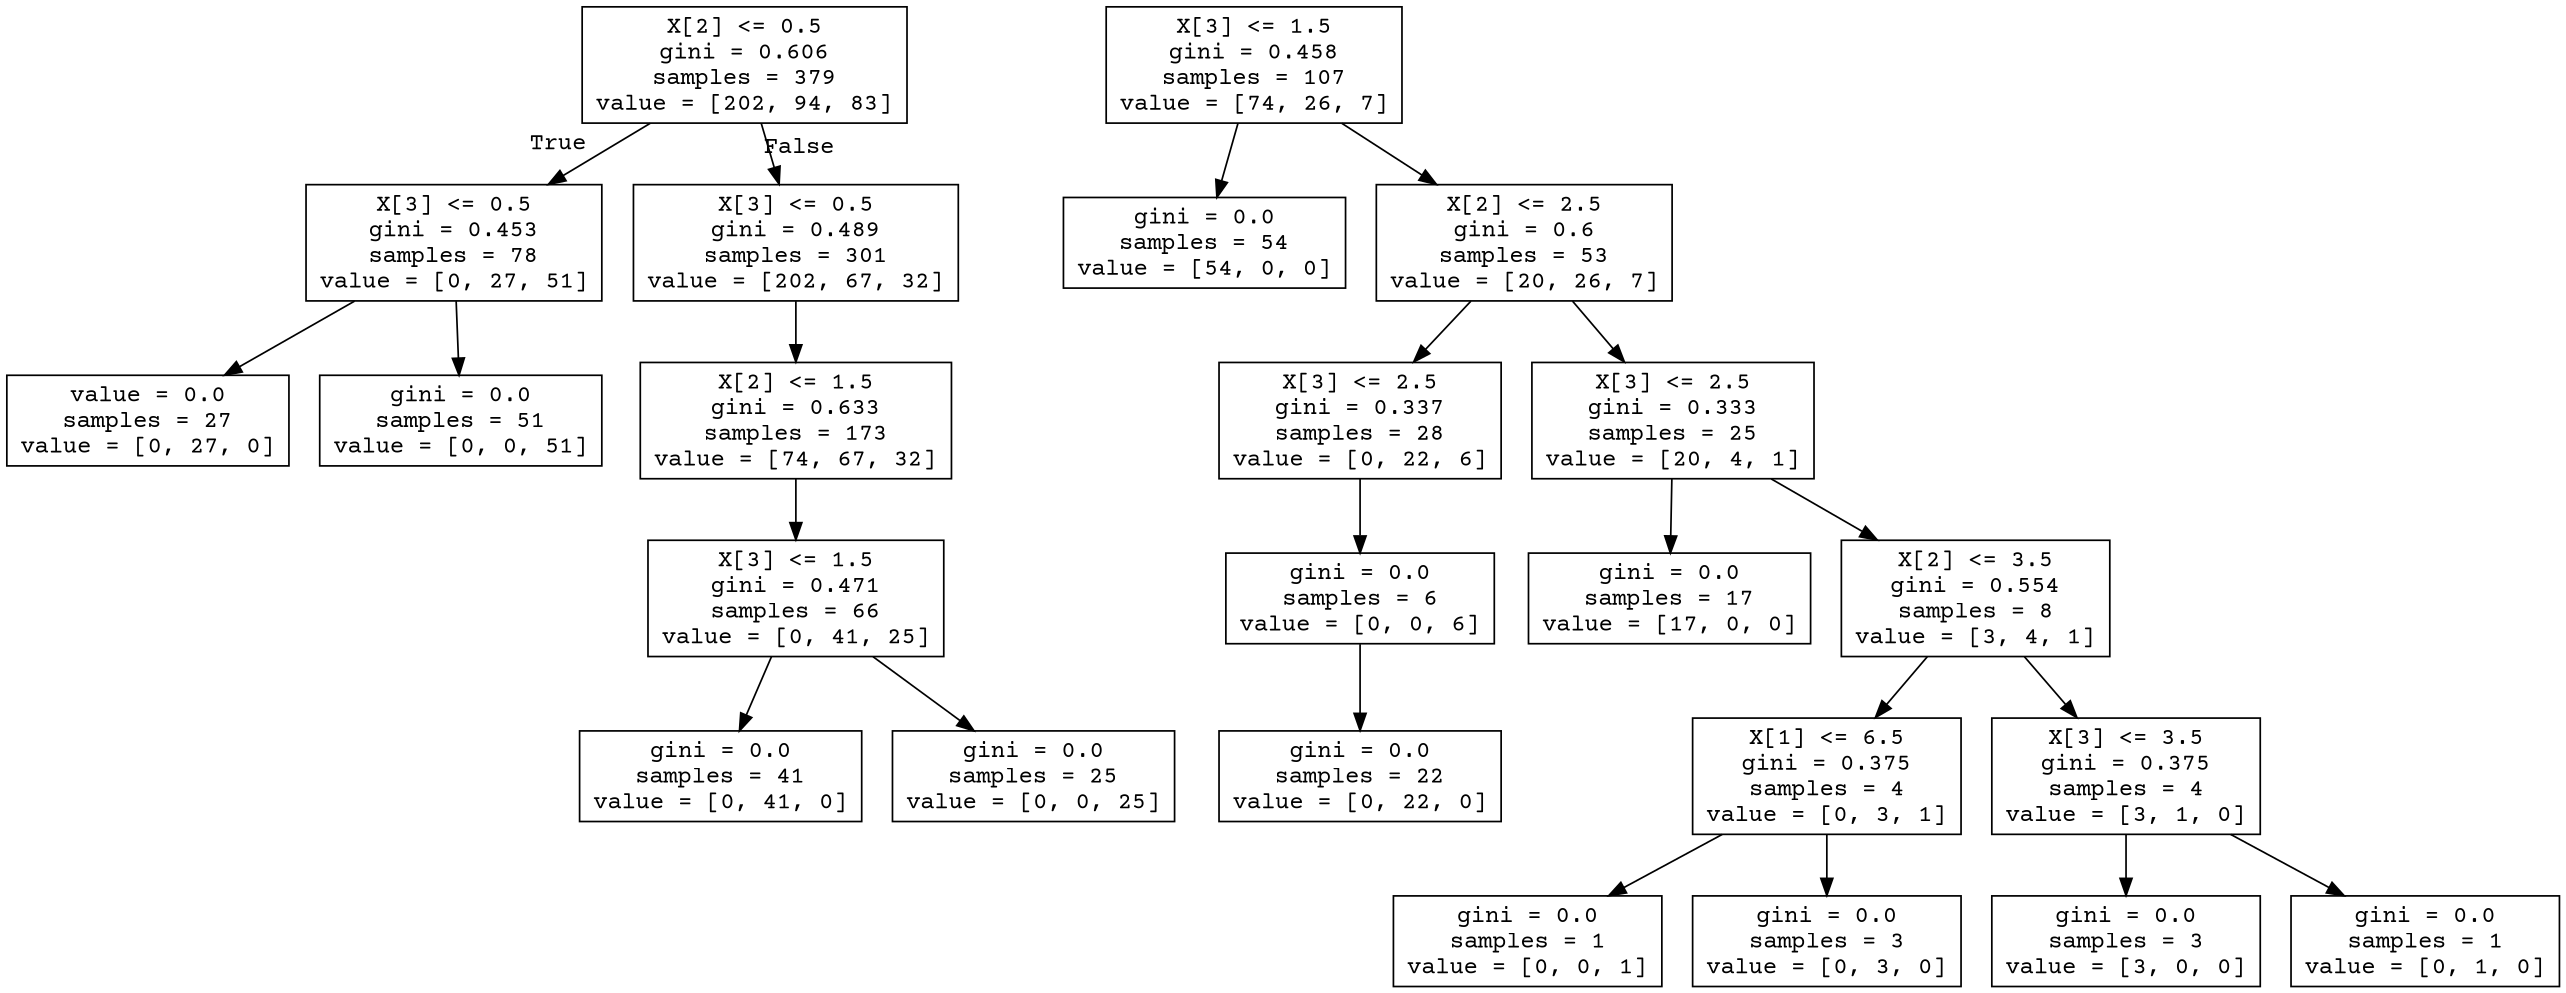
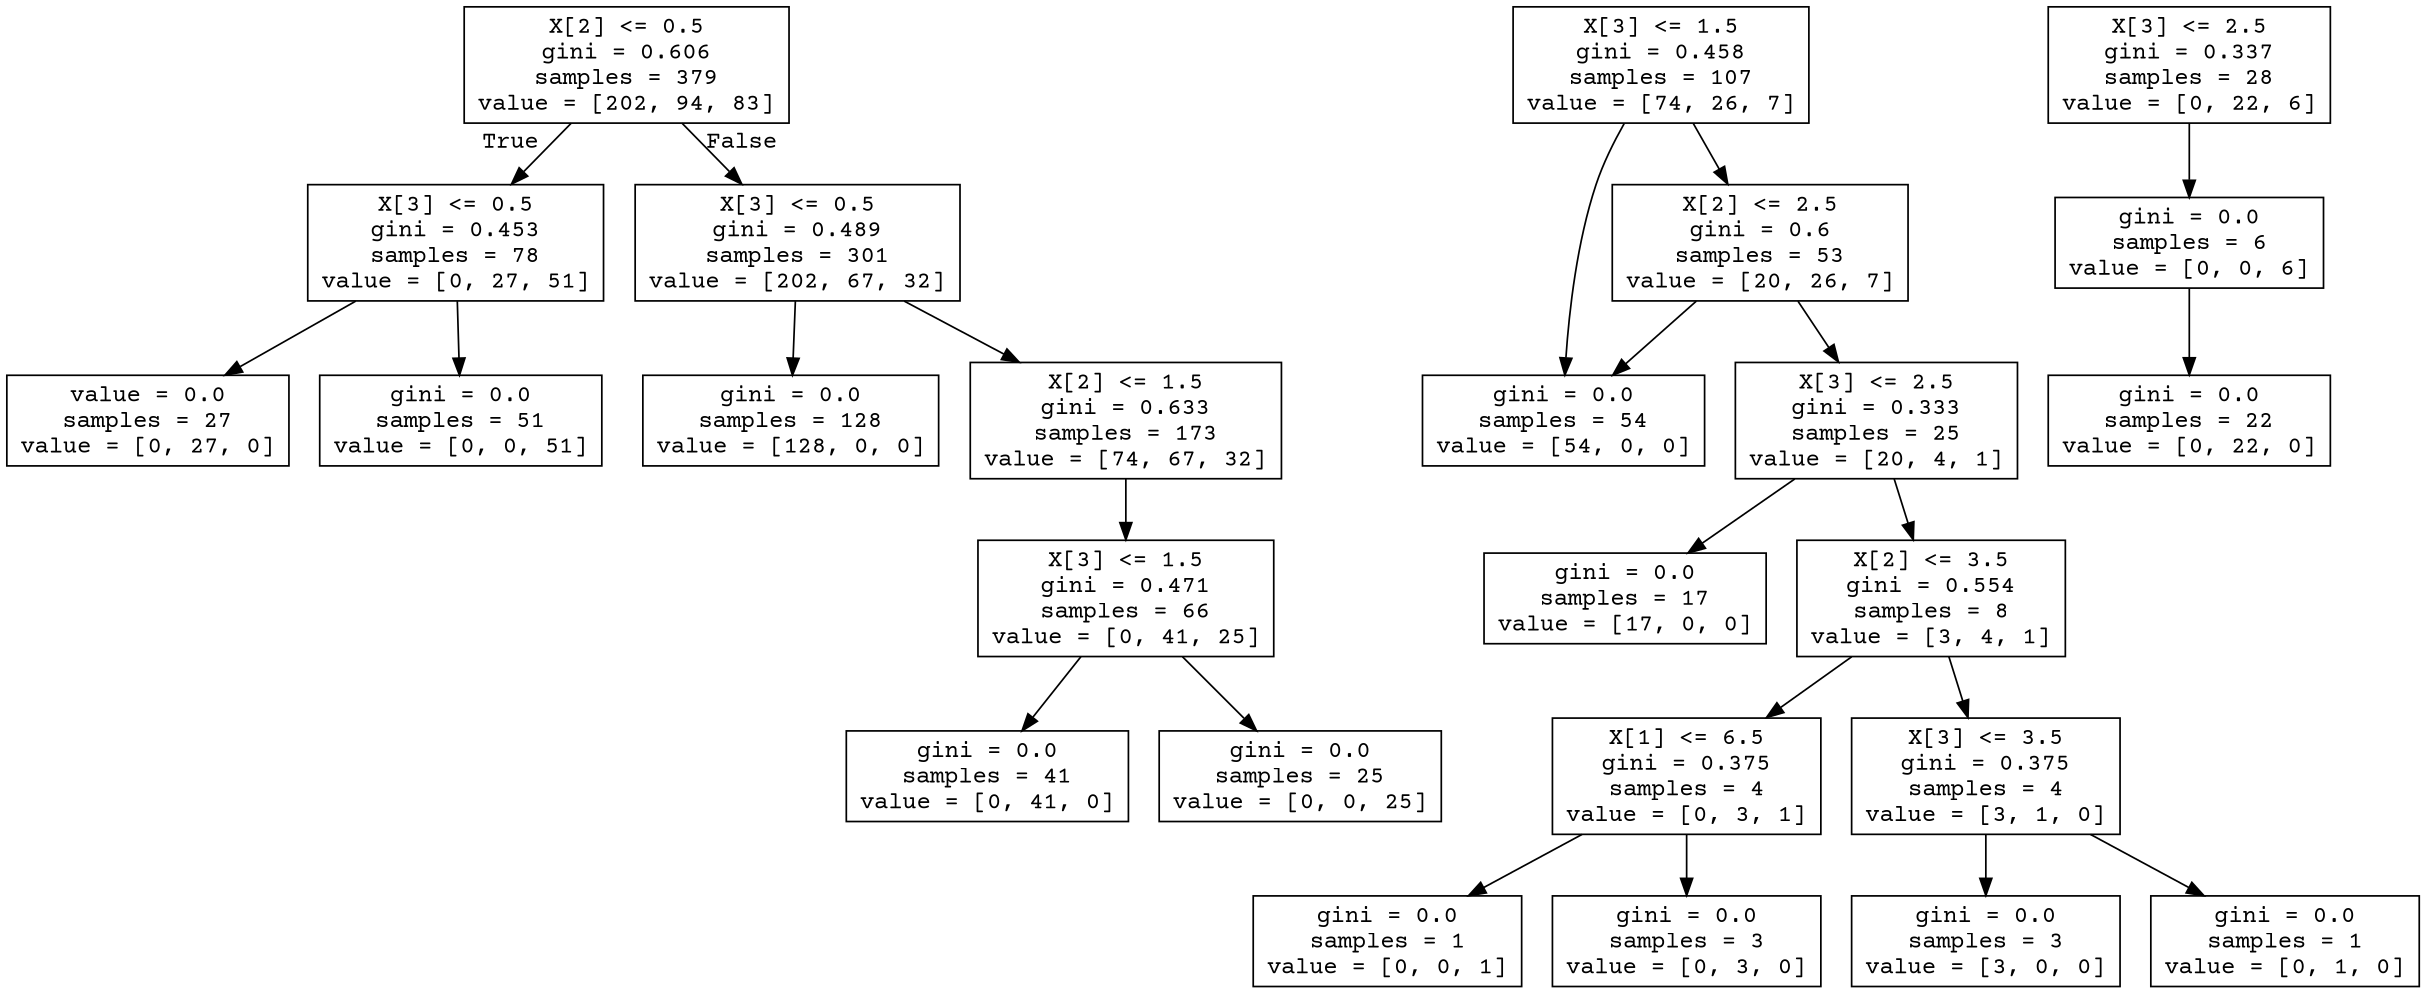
(1448, 325) -> (1661, 332)
none -> (791, 421)
